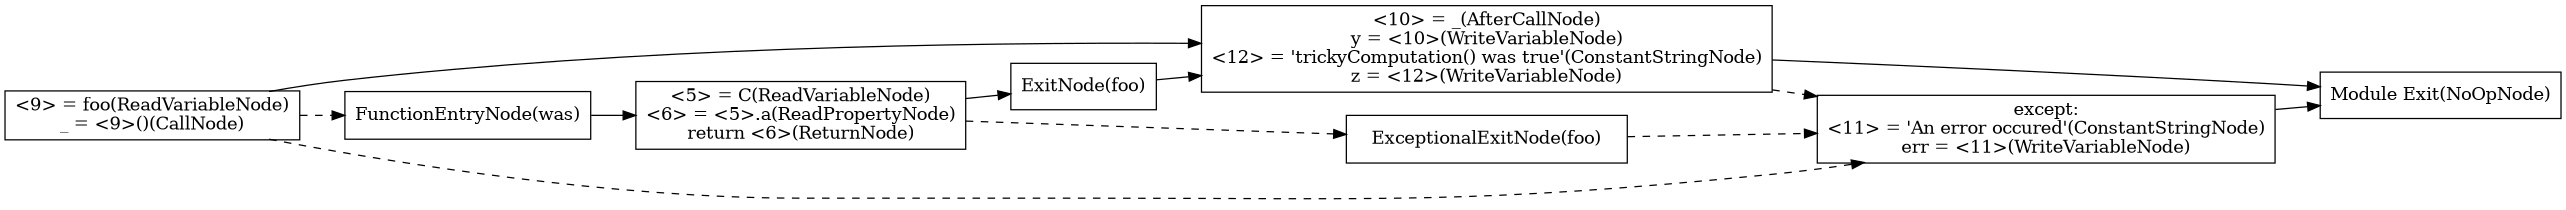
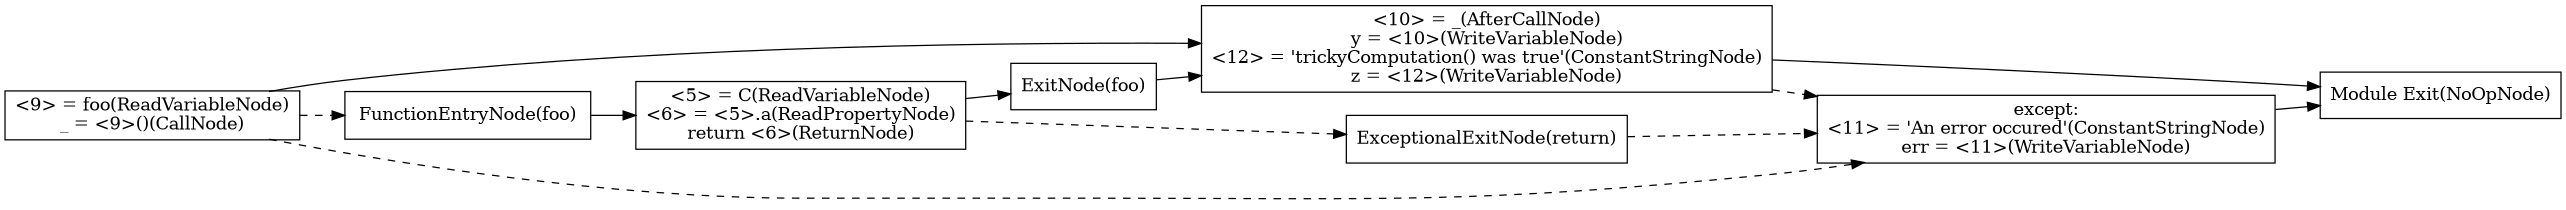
(468, 115) -> (468, 115)
(1487, 139) -> (1487, 139)
